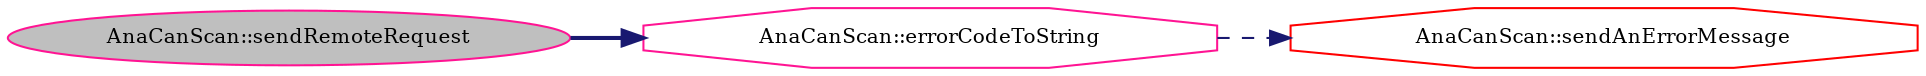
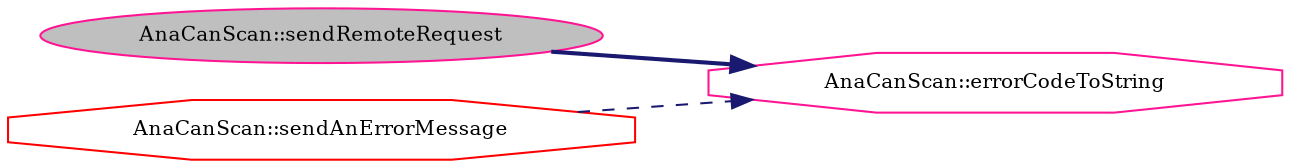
(1244, 38) -> (655, 107)
